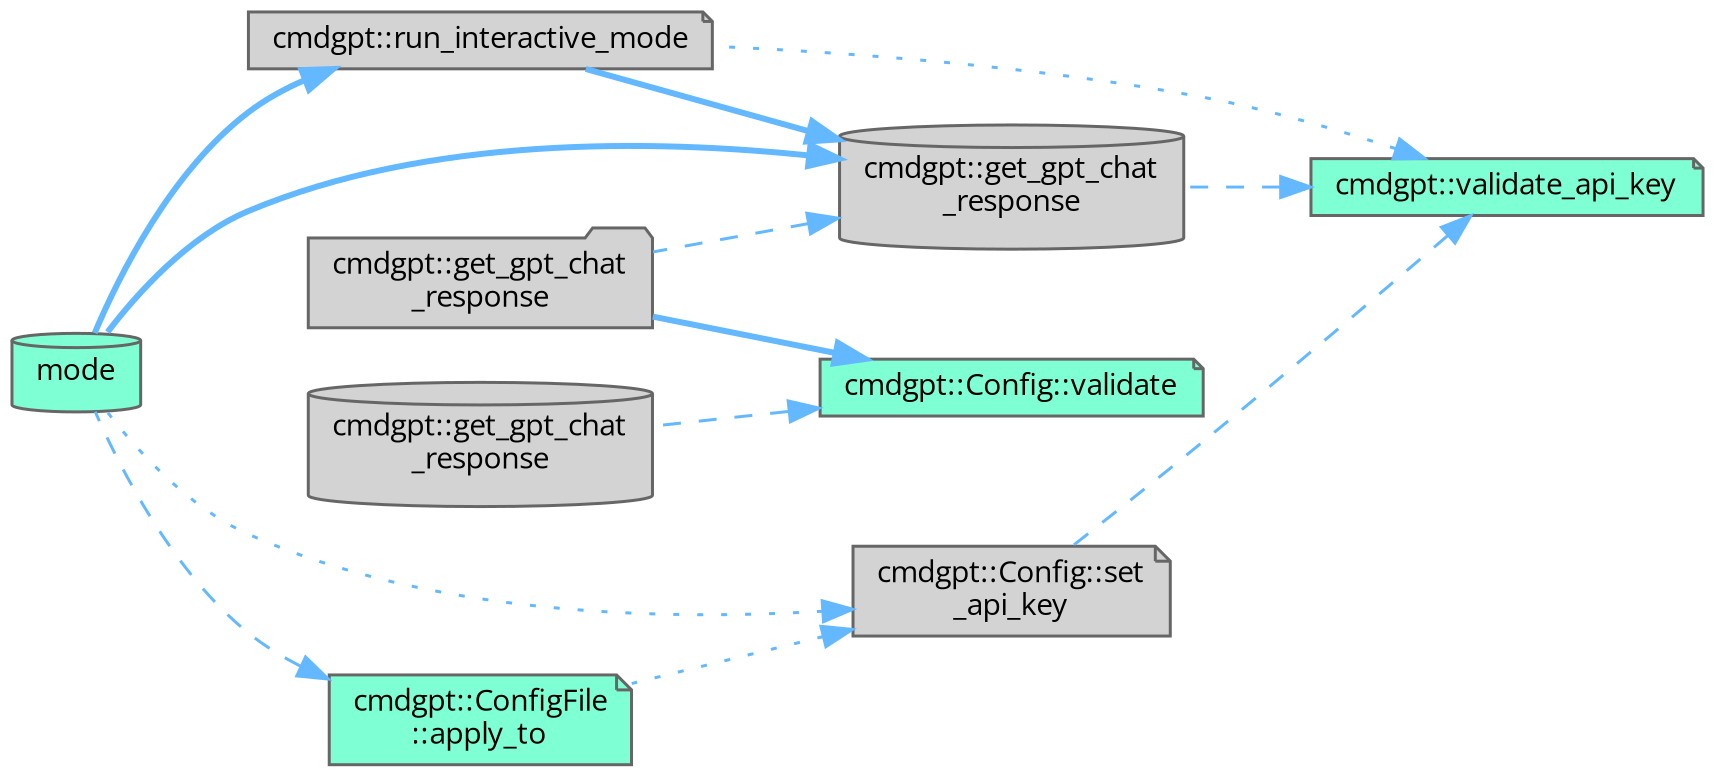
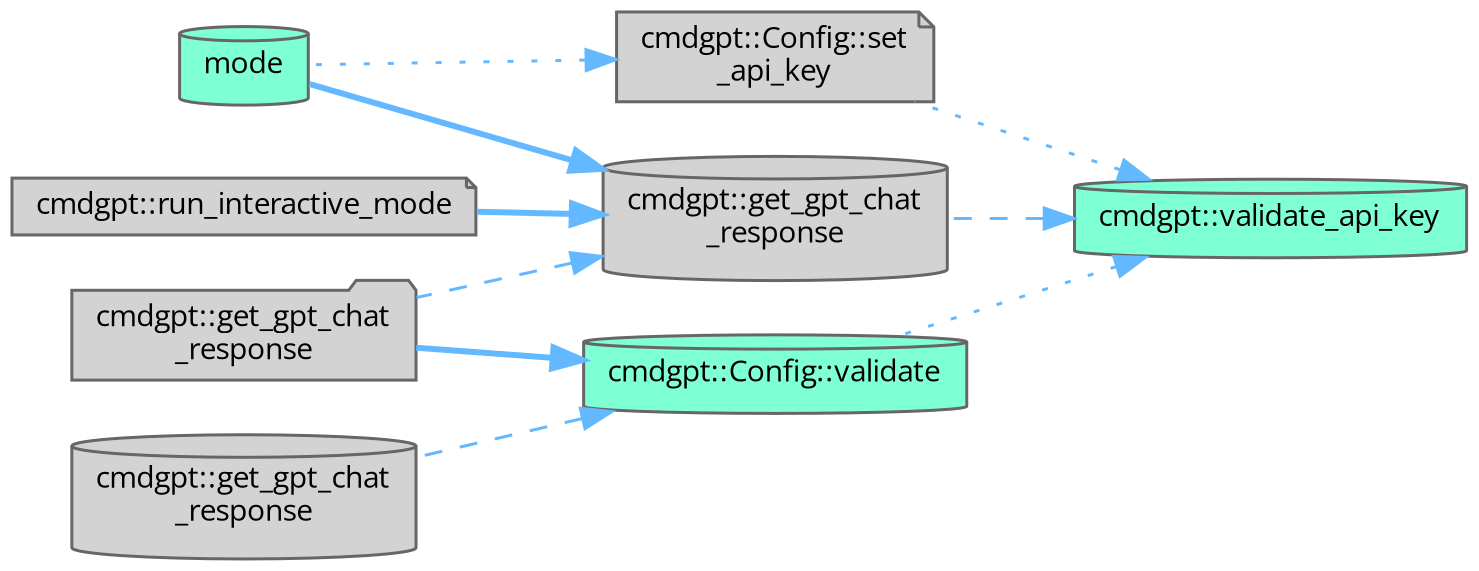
(1058, 75) -> (1008, 301)
(177, 187) -> none
(1507, 187) -> (1271, 218)
(1012, 388) -> (775, 374)
(1262, 393) -> (1017, 136)
(480, 720) -> none
